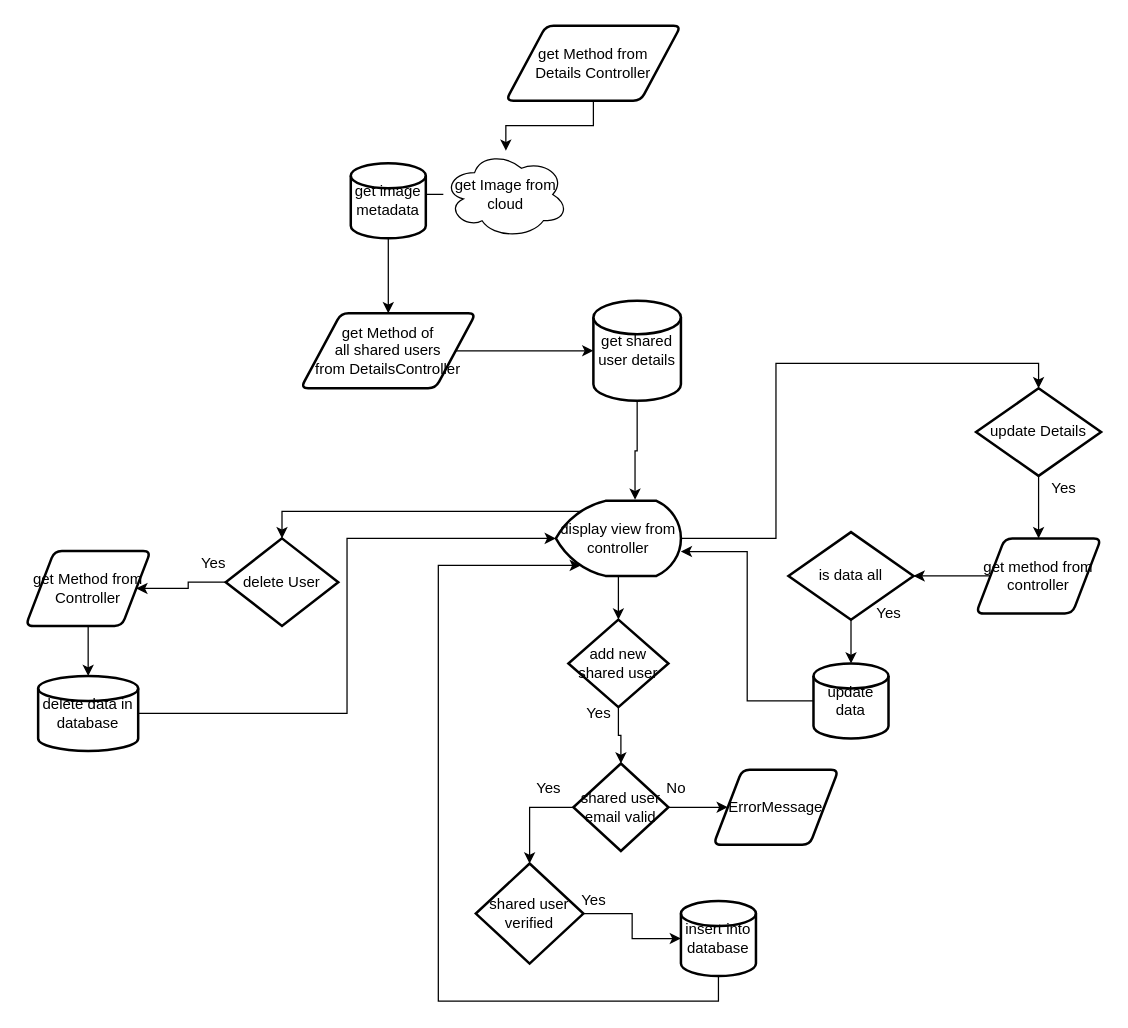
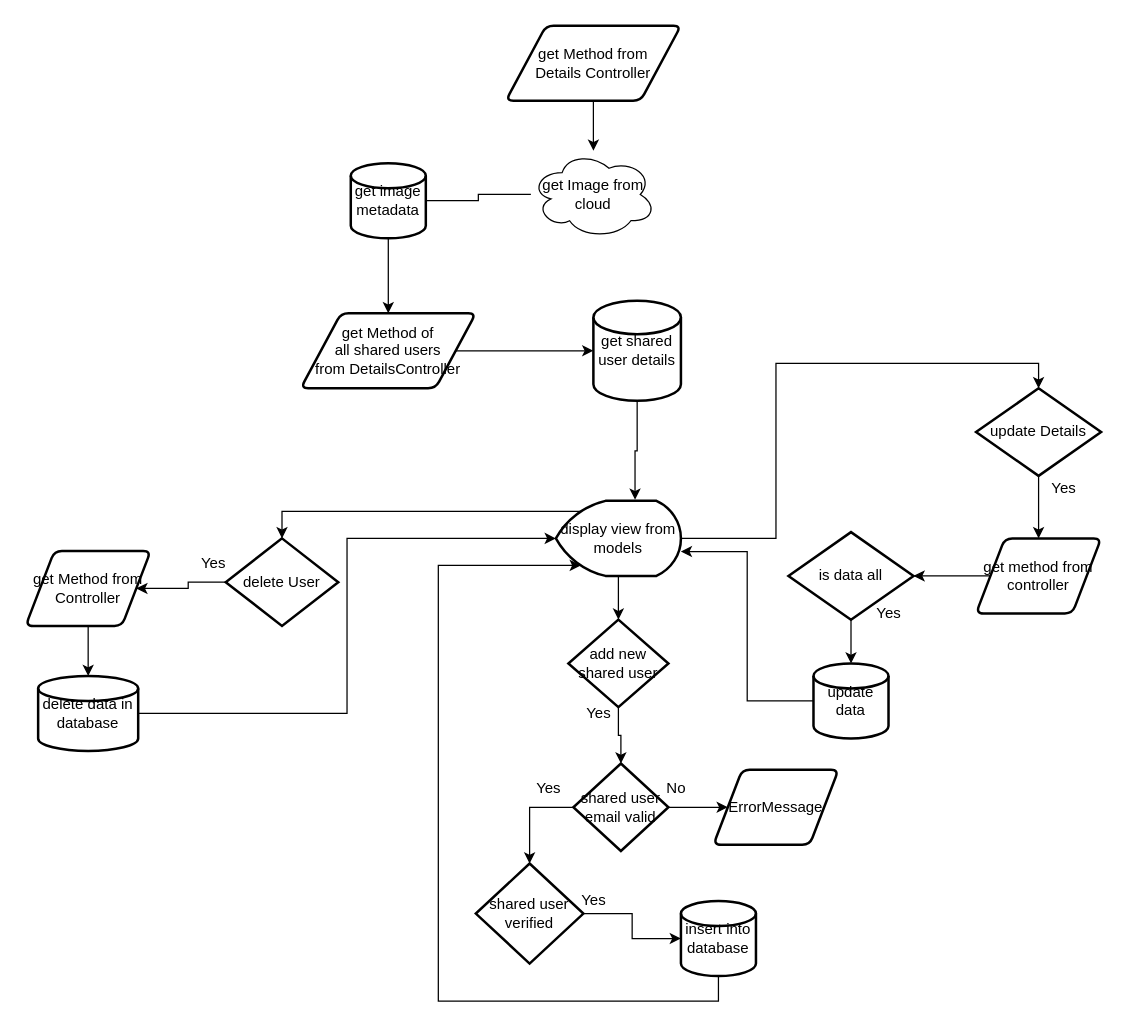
(506, 194) -> (593, 194)
(618, 538) -> (618, 538)
